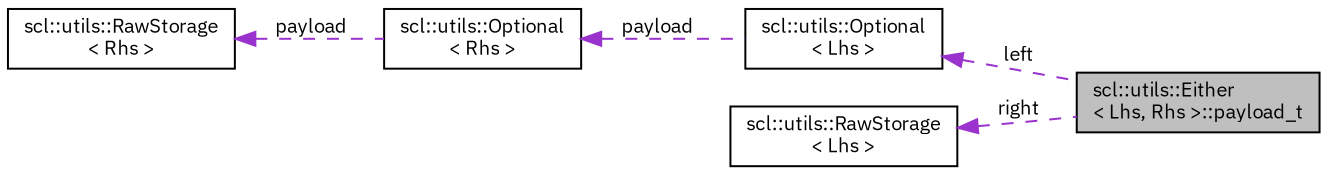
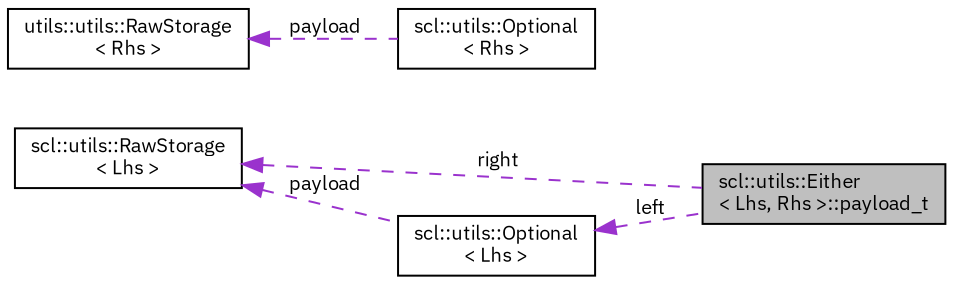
(121, 39) -> (128, 39)
(673, 39) -> (330, 206)
